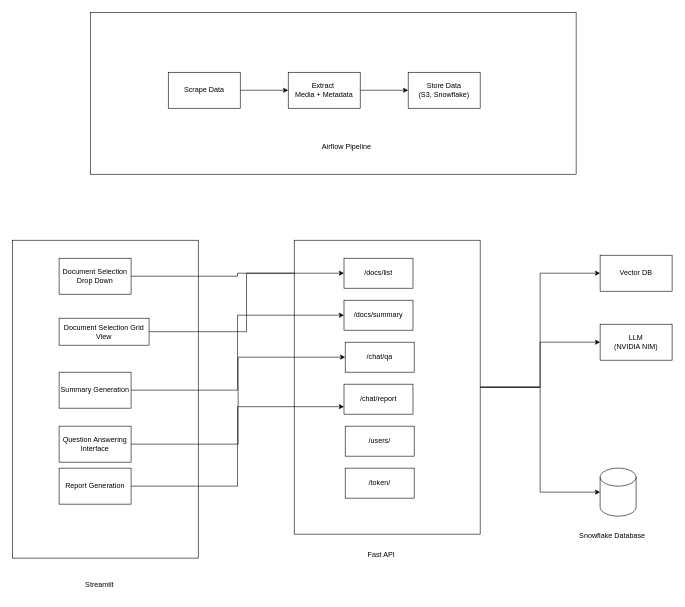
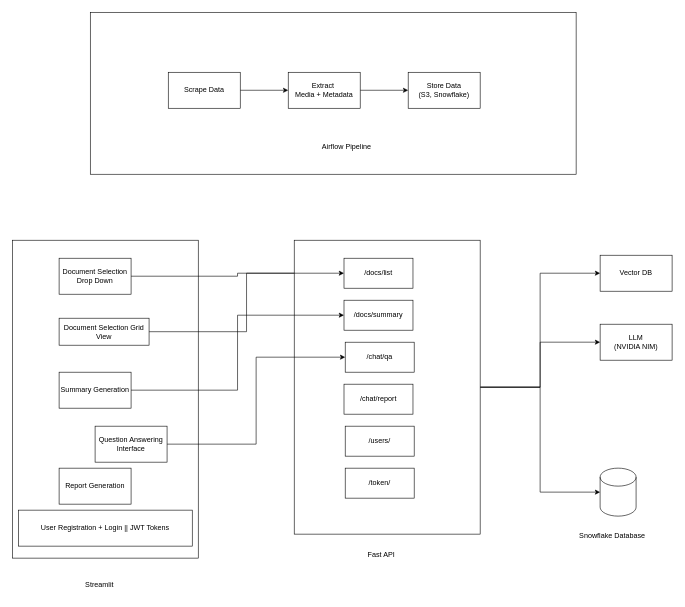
(290, 407) -> none
(95, 444) -> (131, 444)
none -> (105, 528)
